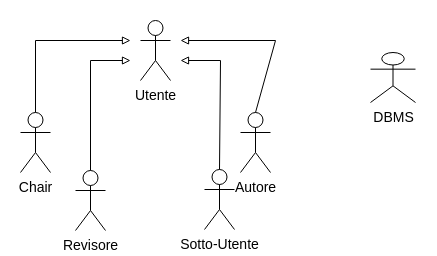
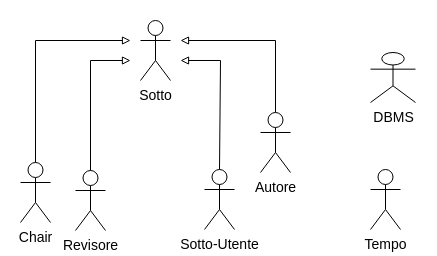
(156, 95) -> (156, 95)
(36, 143) -> (36, 193)
(256, 143) -> (276, 143)
none -> (386, 200)
